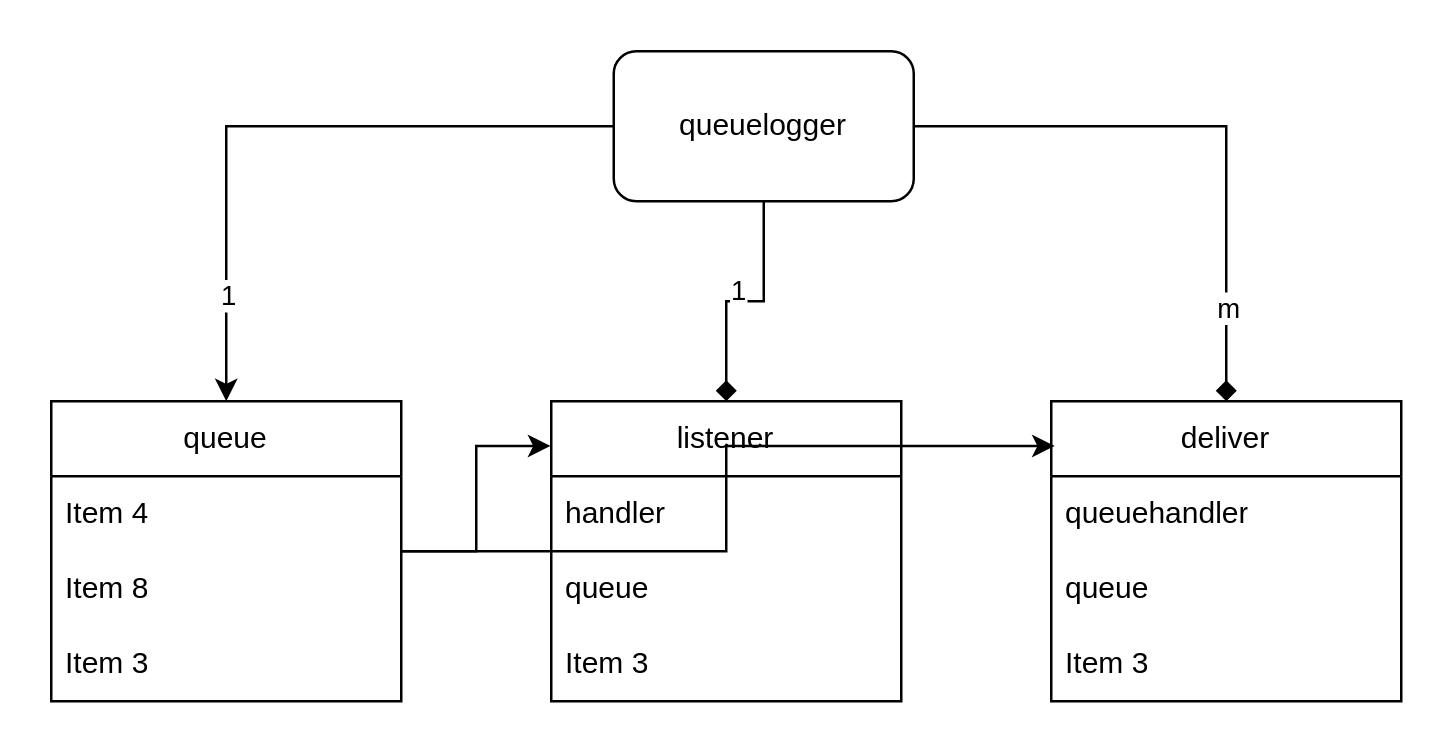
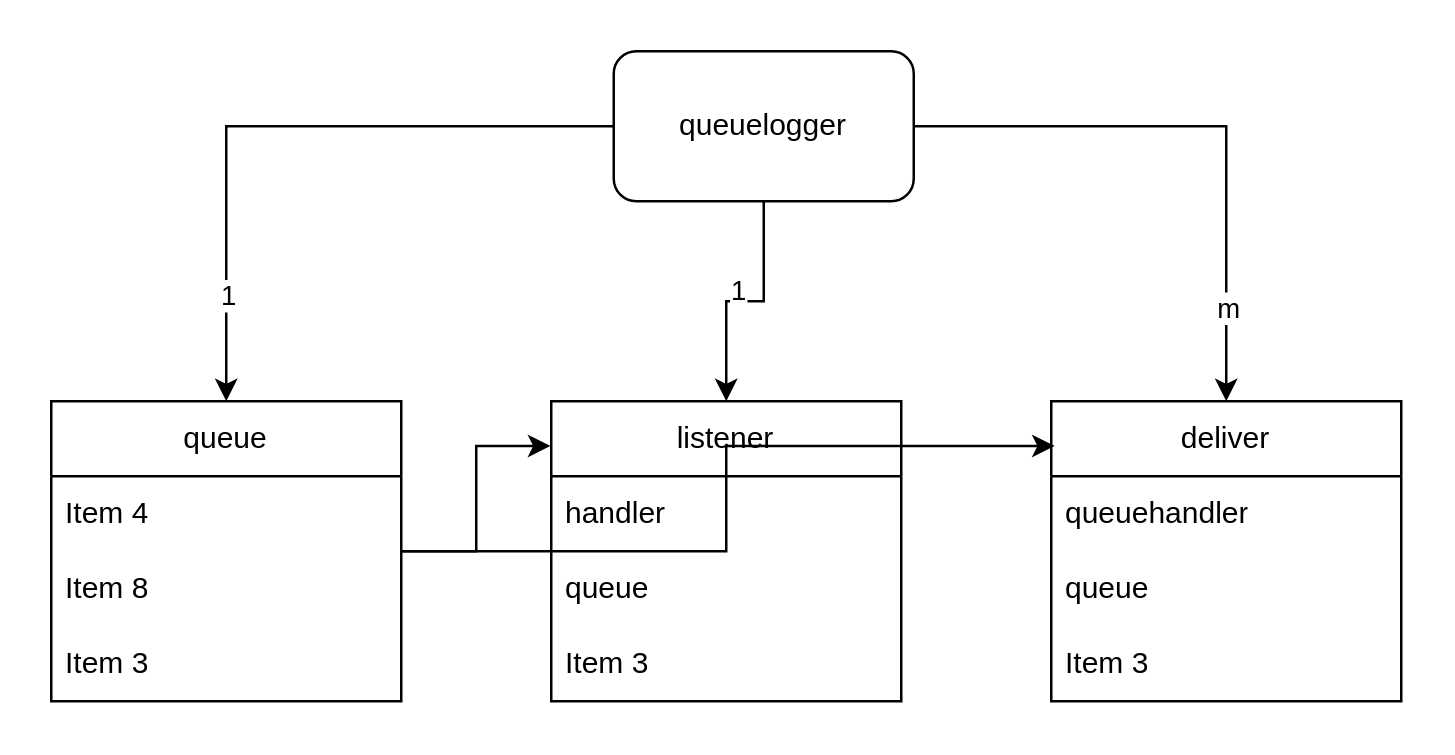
(726, 381) -> (726, 382)
(1226, 381) -> (1226, 382)
